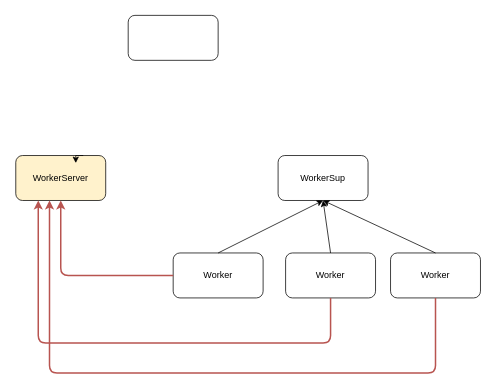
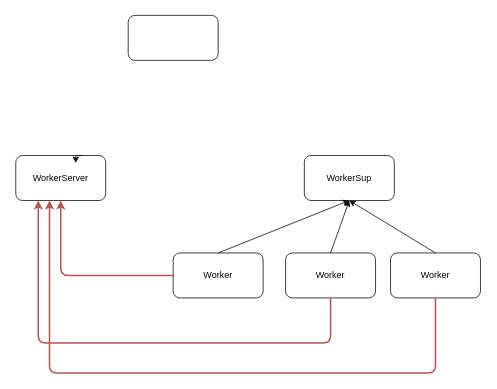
(60, 178) -> (60, 178)
(323, 178) -> (349, 178)
